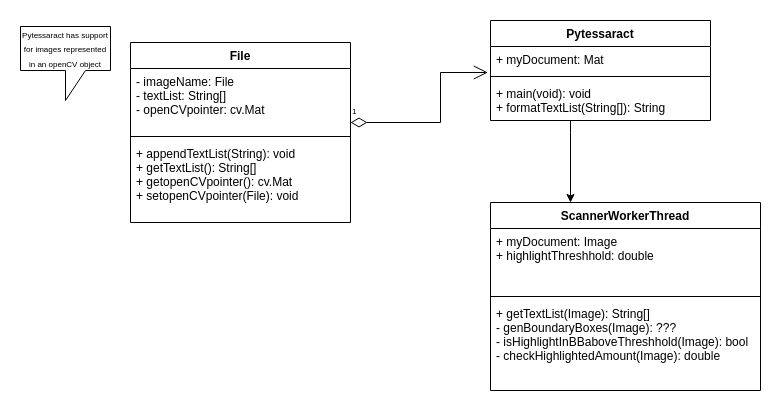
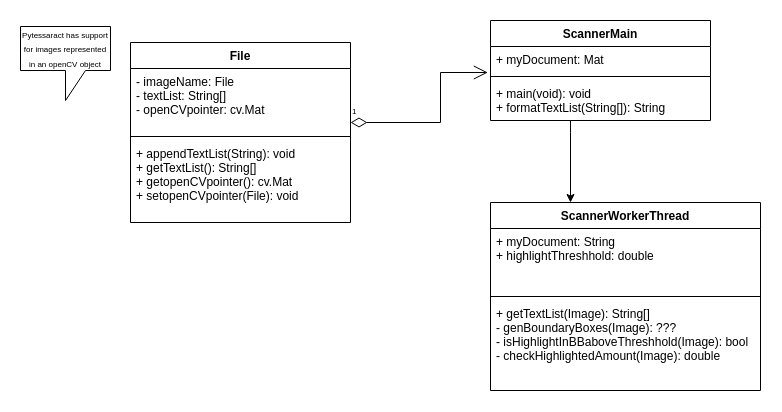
(600, 34) -> (600, 34)
(555, 242) -> (557, 242)
